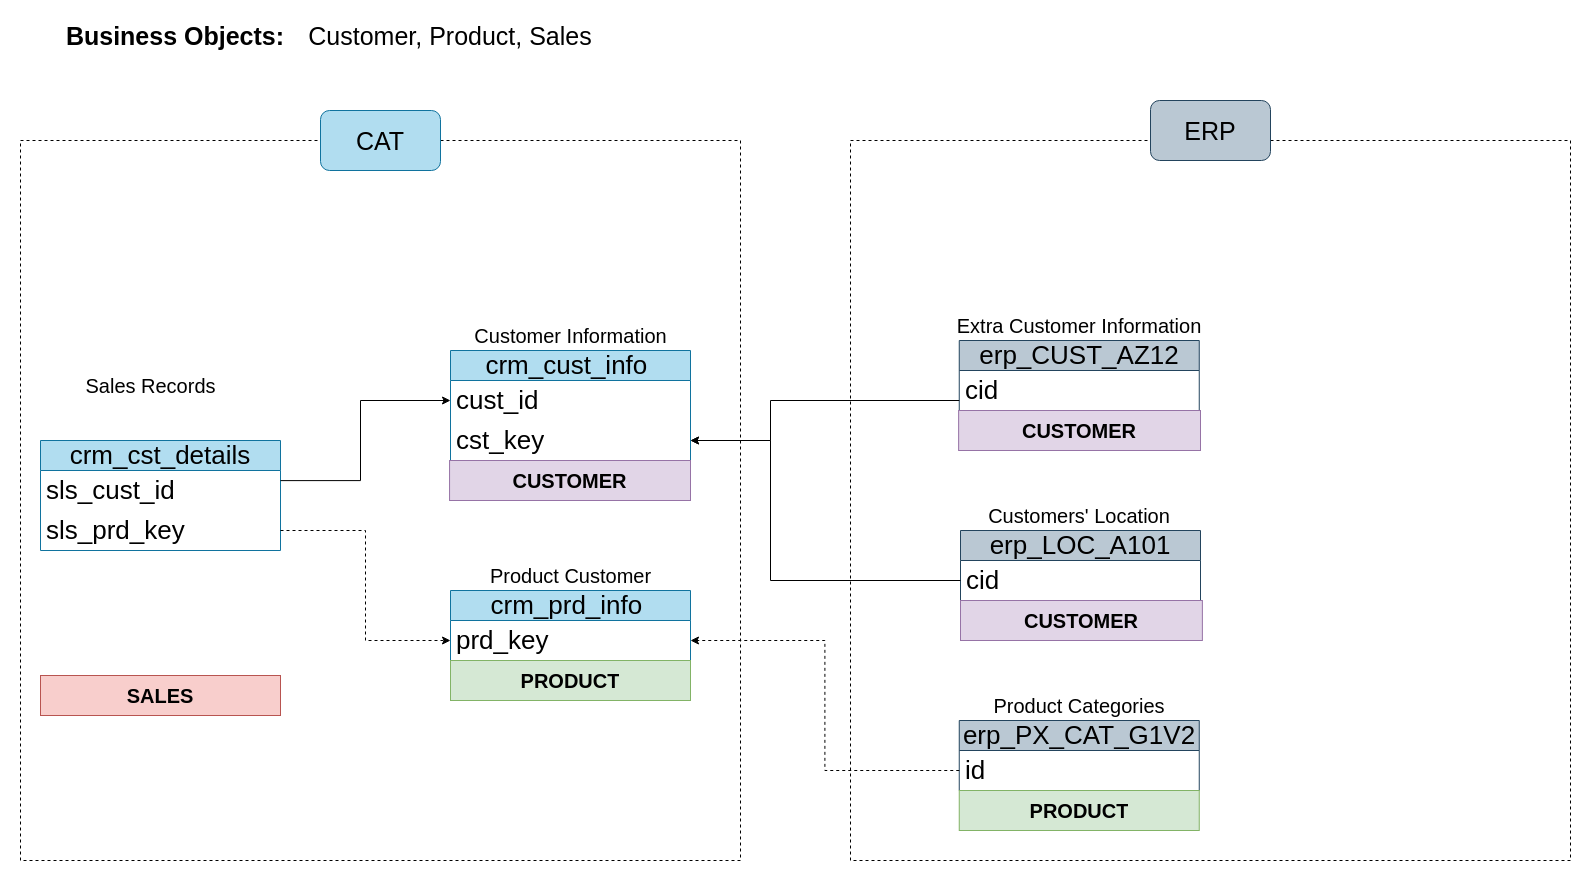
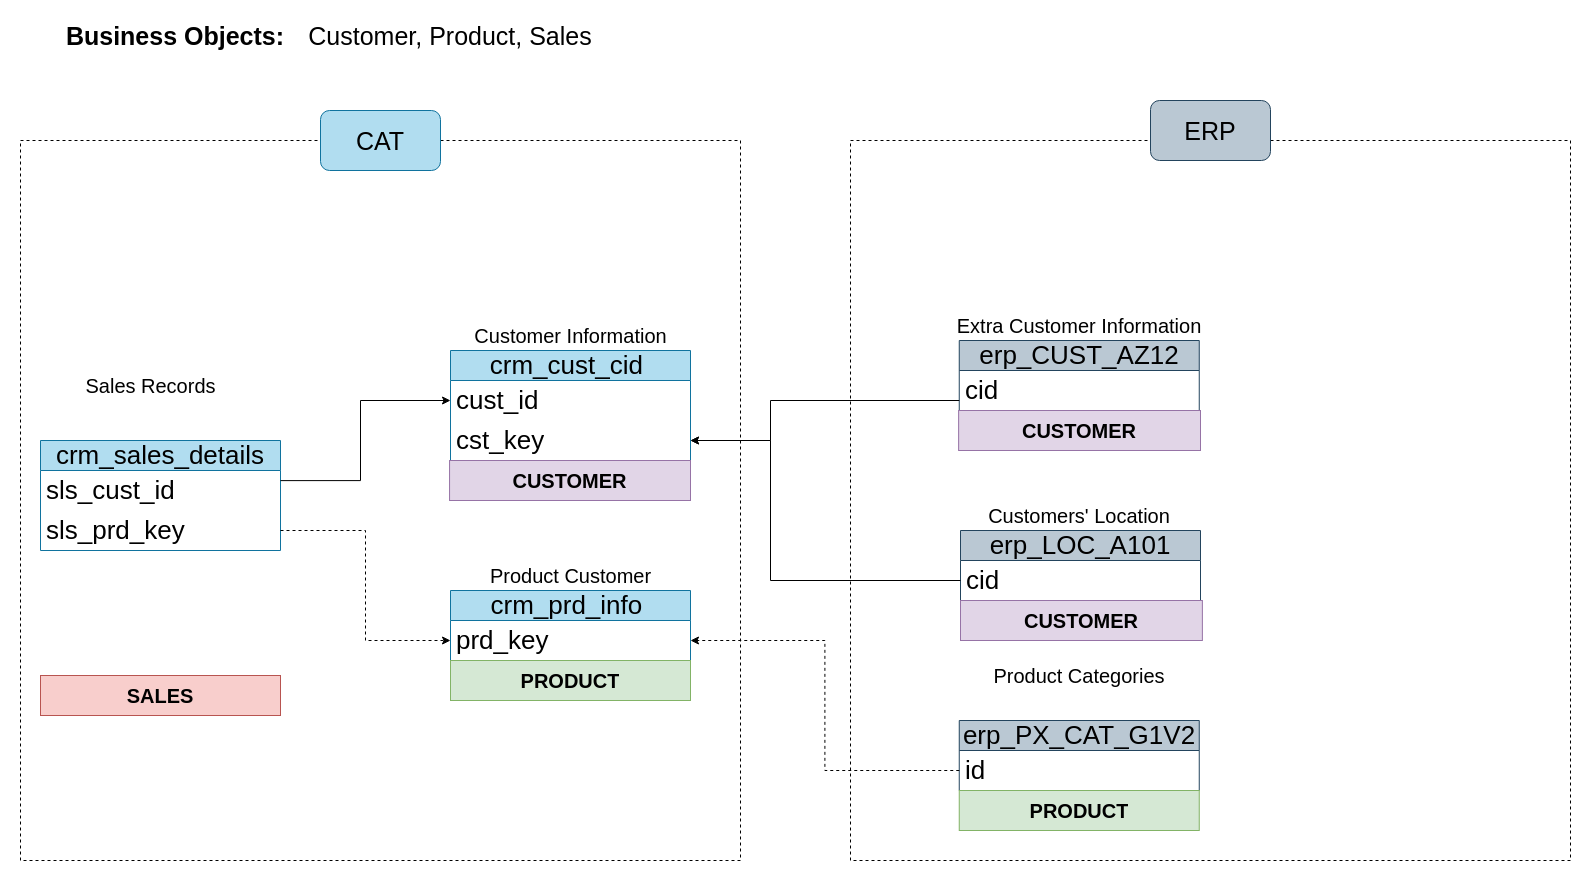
(571, 366) -> (571, 366)
(161, 456) -> (161, 456)
(1079, 706) -> (1079, 676)
